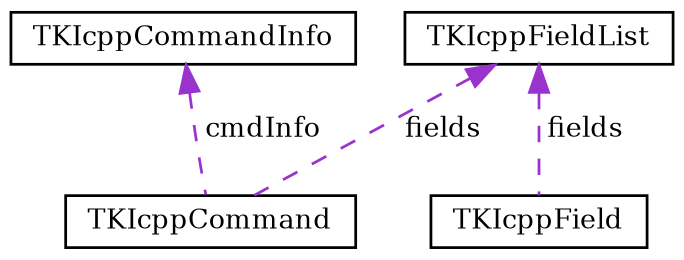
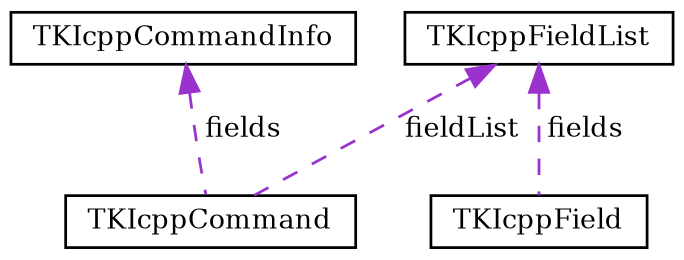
(260, 130) -> (239, 130)
(439, 130) -> (458, 130)
